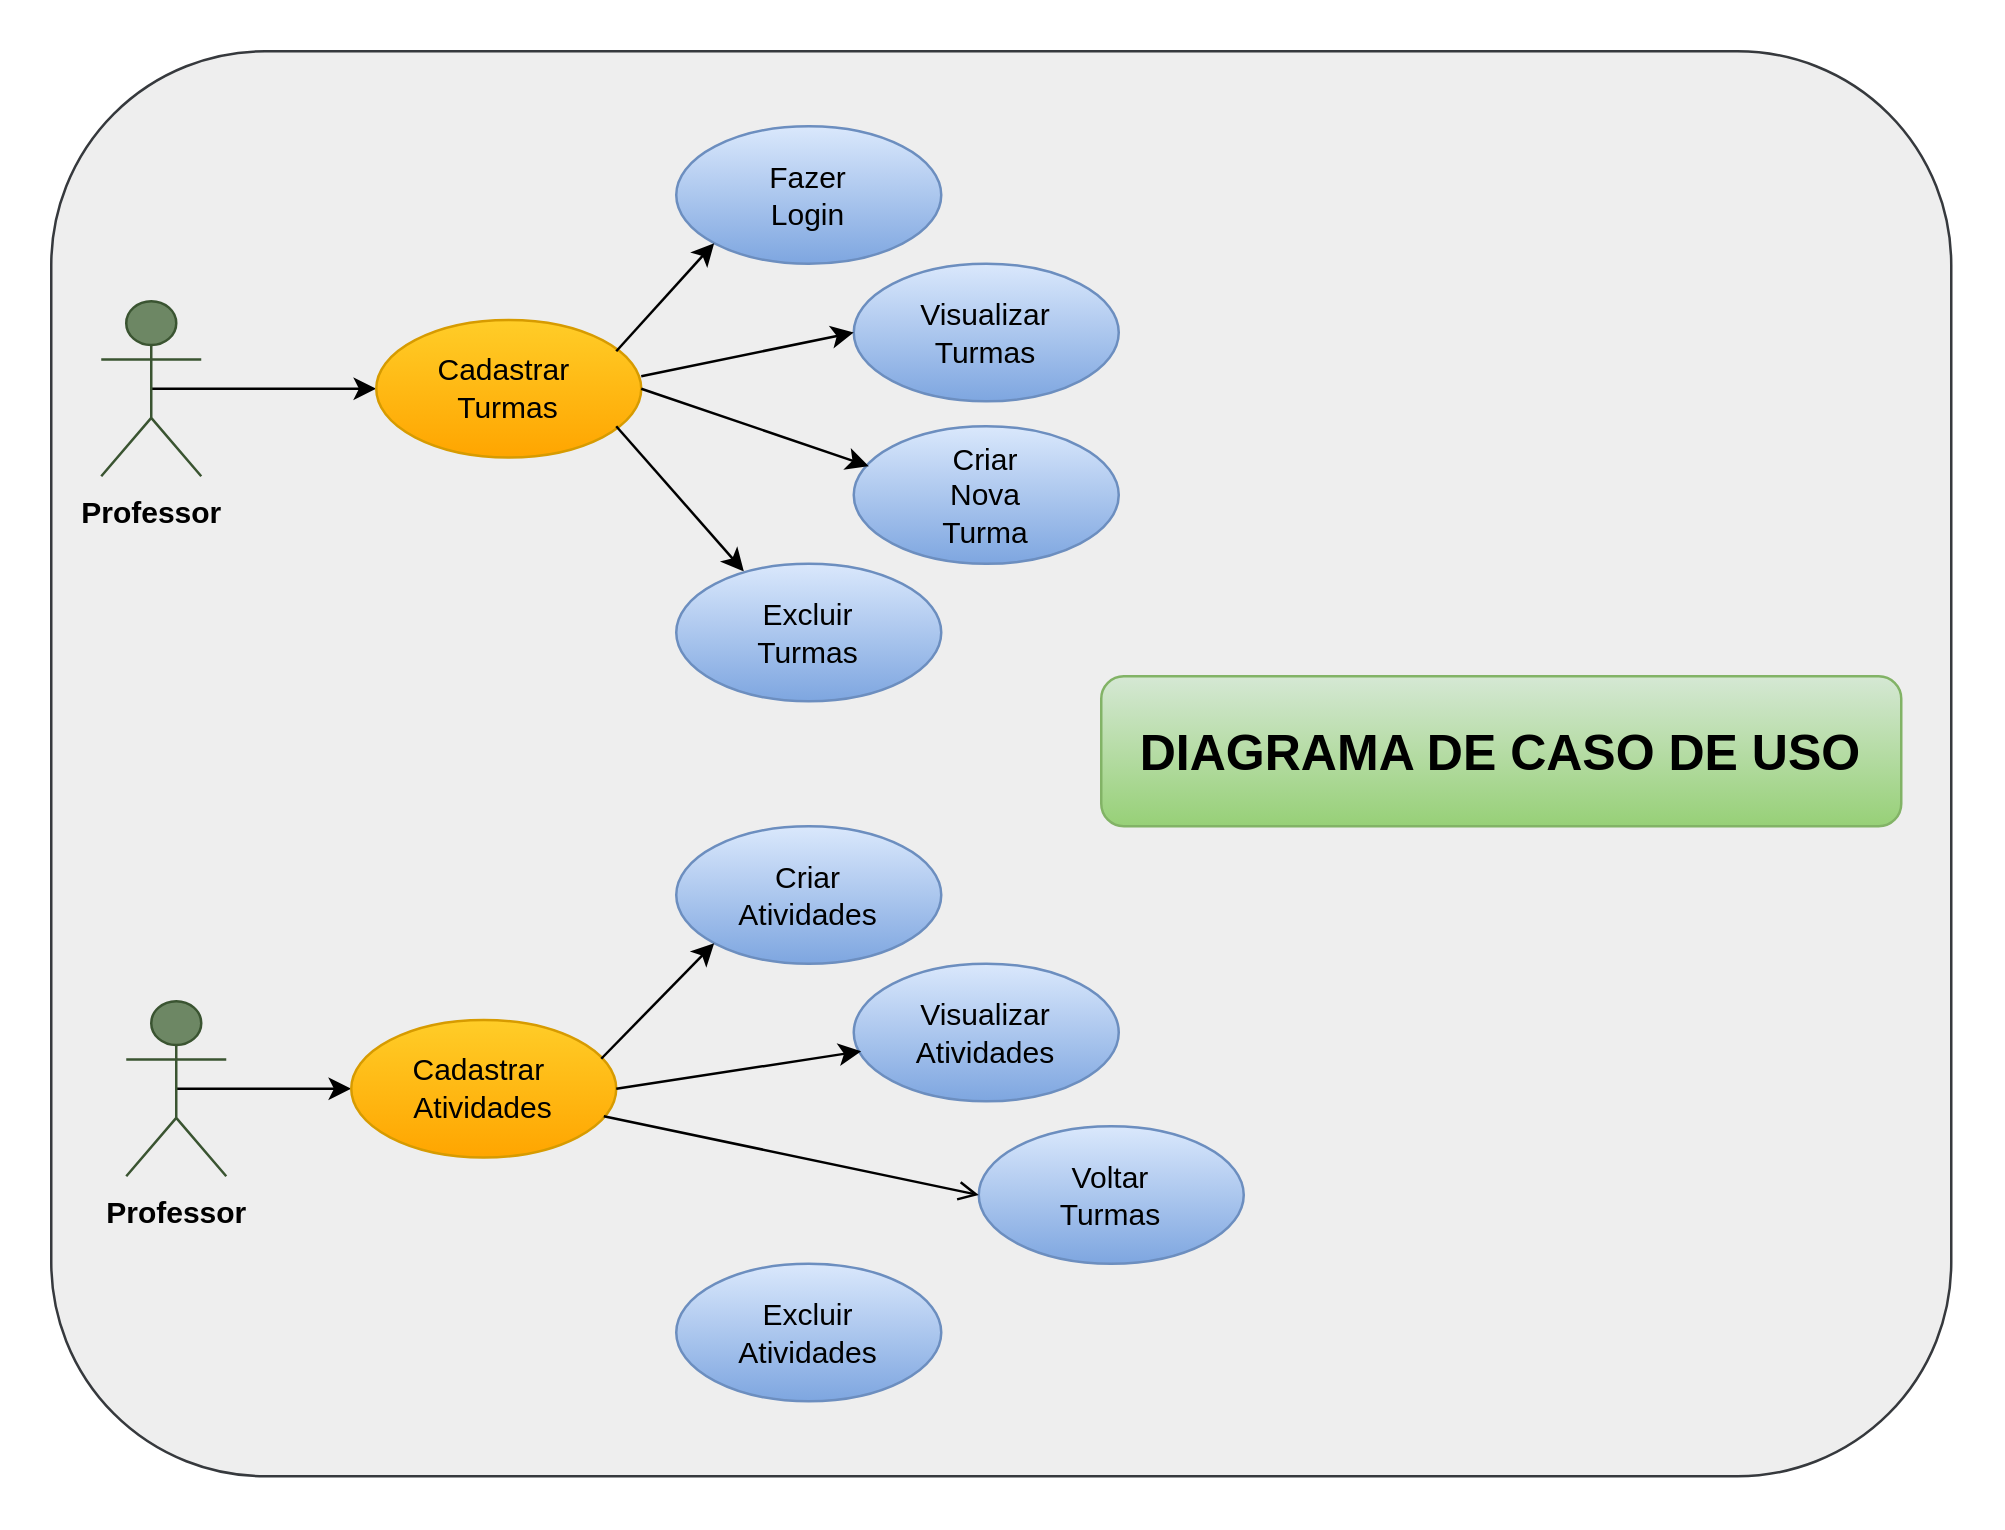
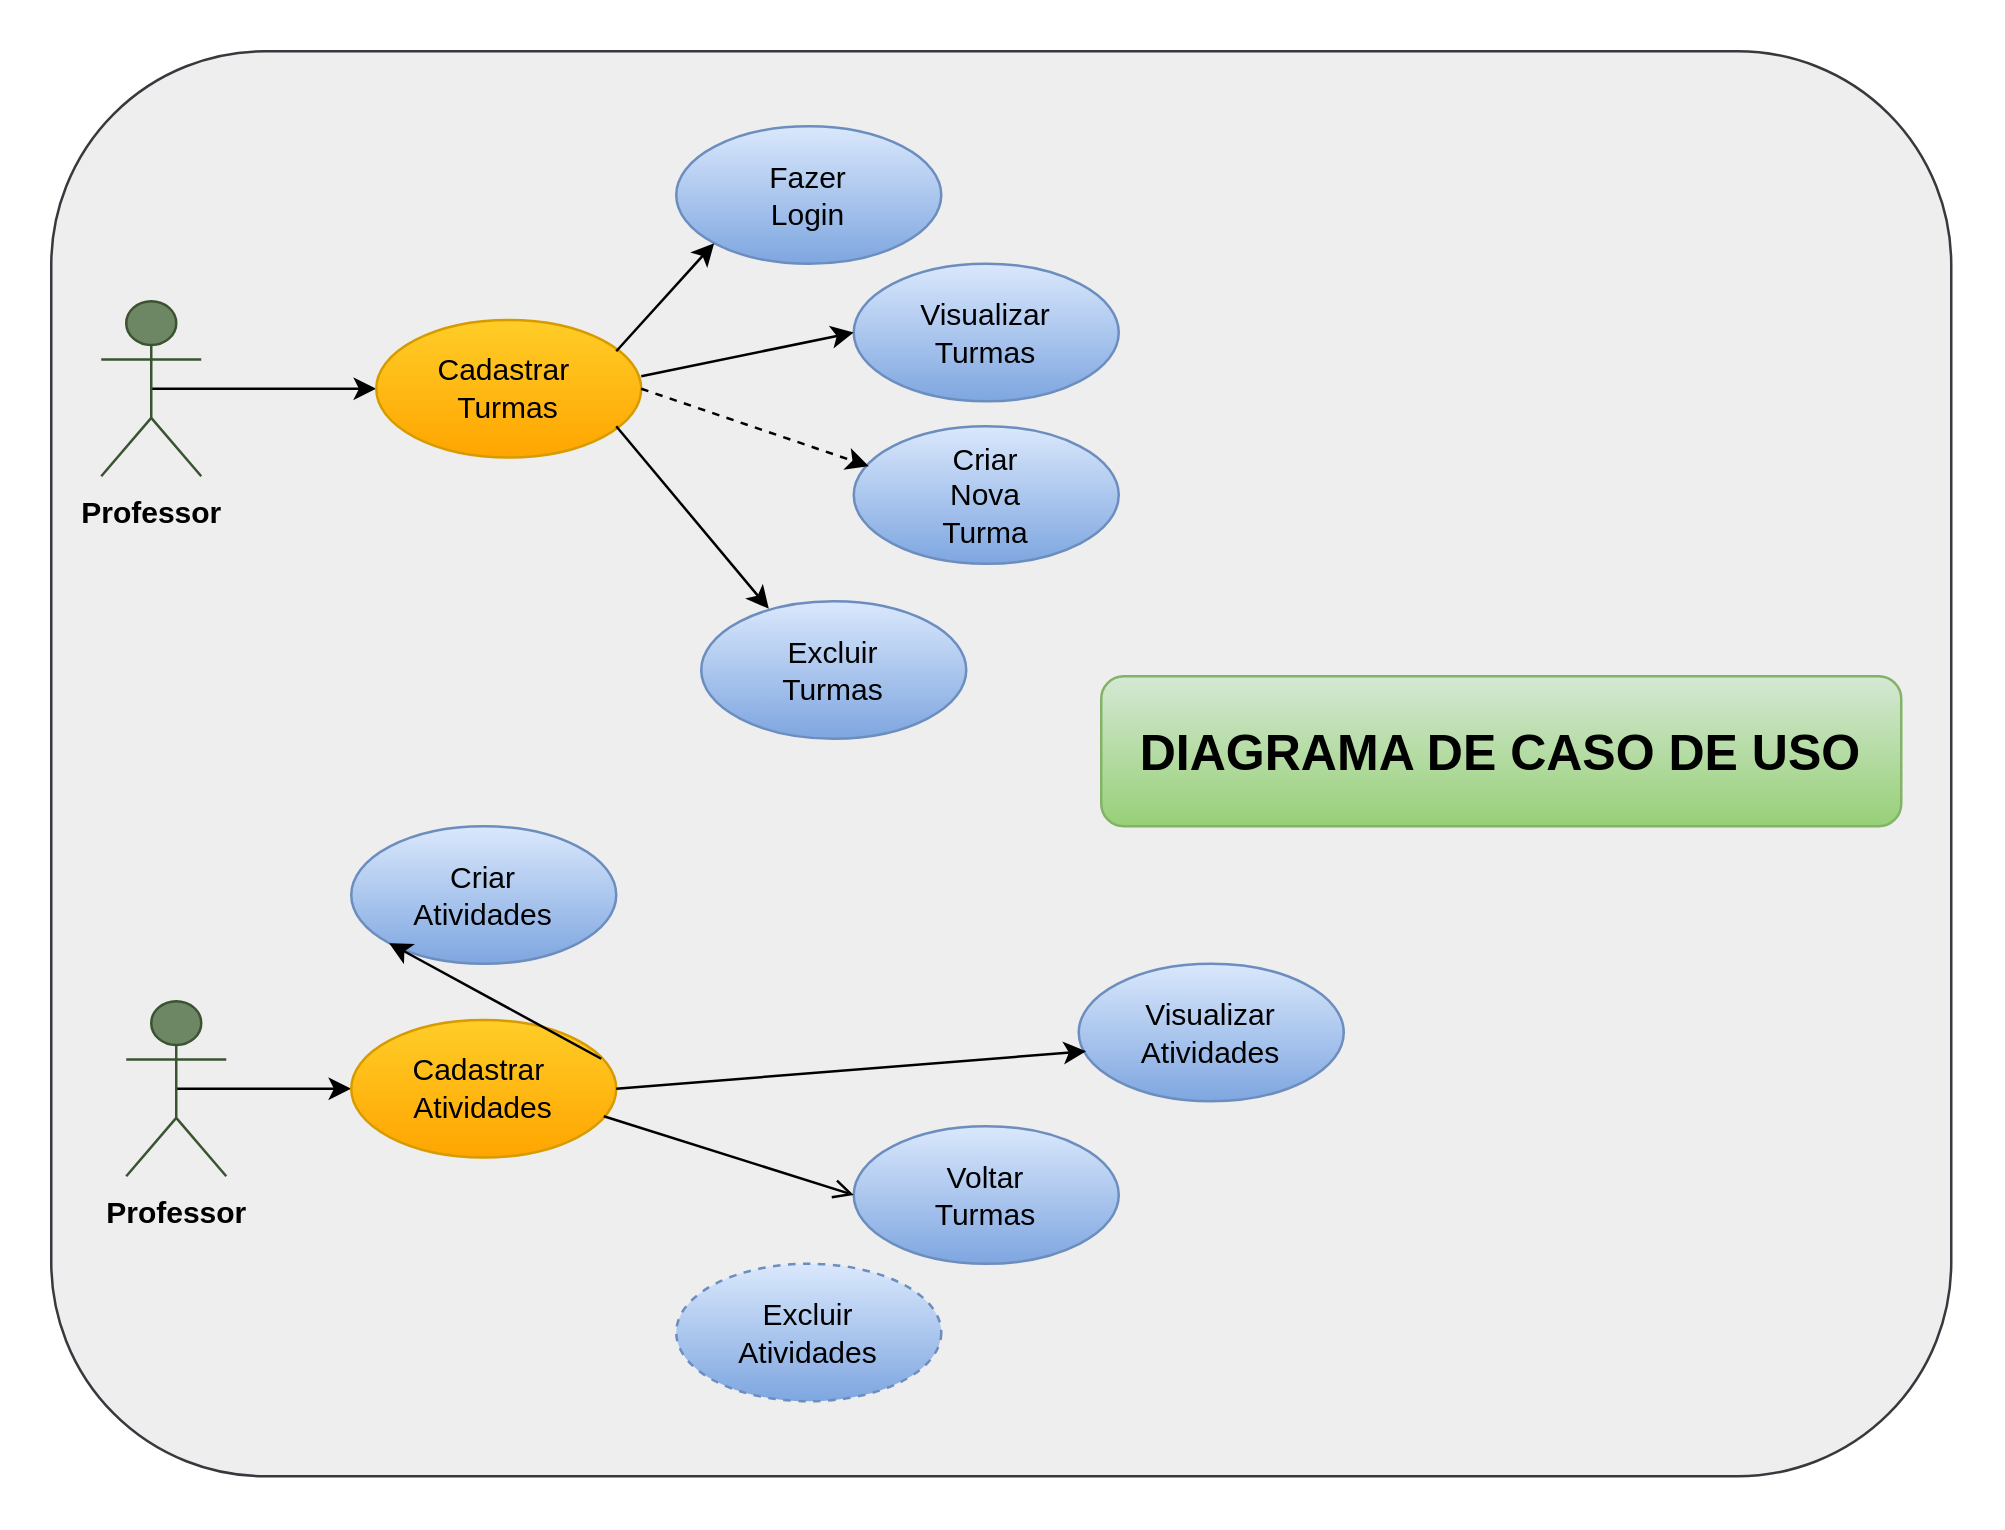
(749, 426) -> (749, 426)
(809, 633) -> (834, 670)
(809, 895) -> (484, 895)
(986, 1033) -> (1211, 1033)
(1111, 1195) -> (986, 1195)
(809, 1333) -> (809, 1333)
